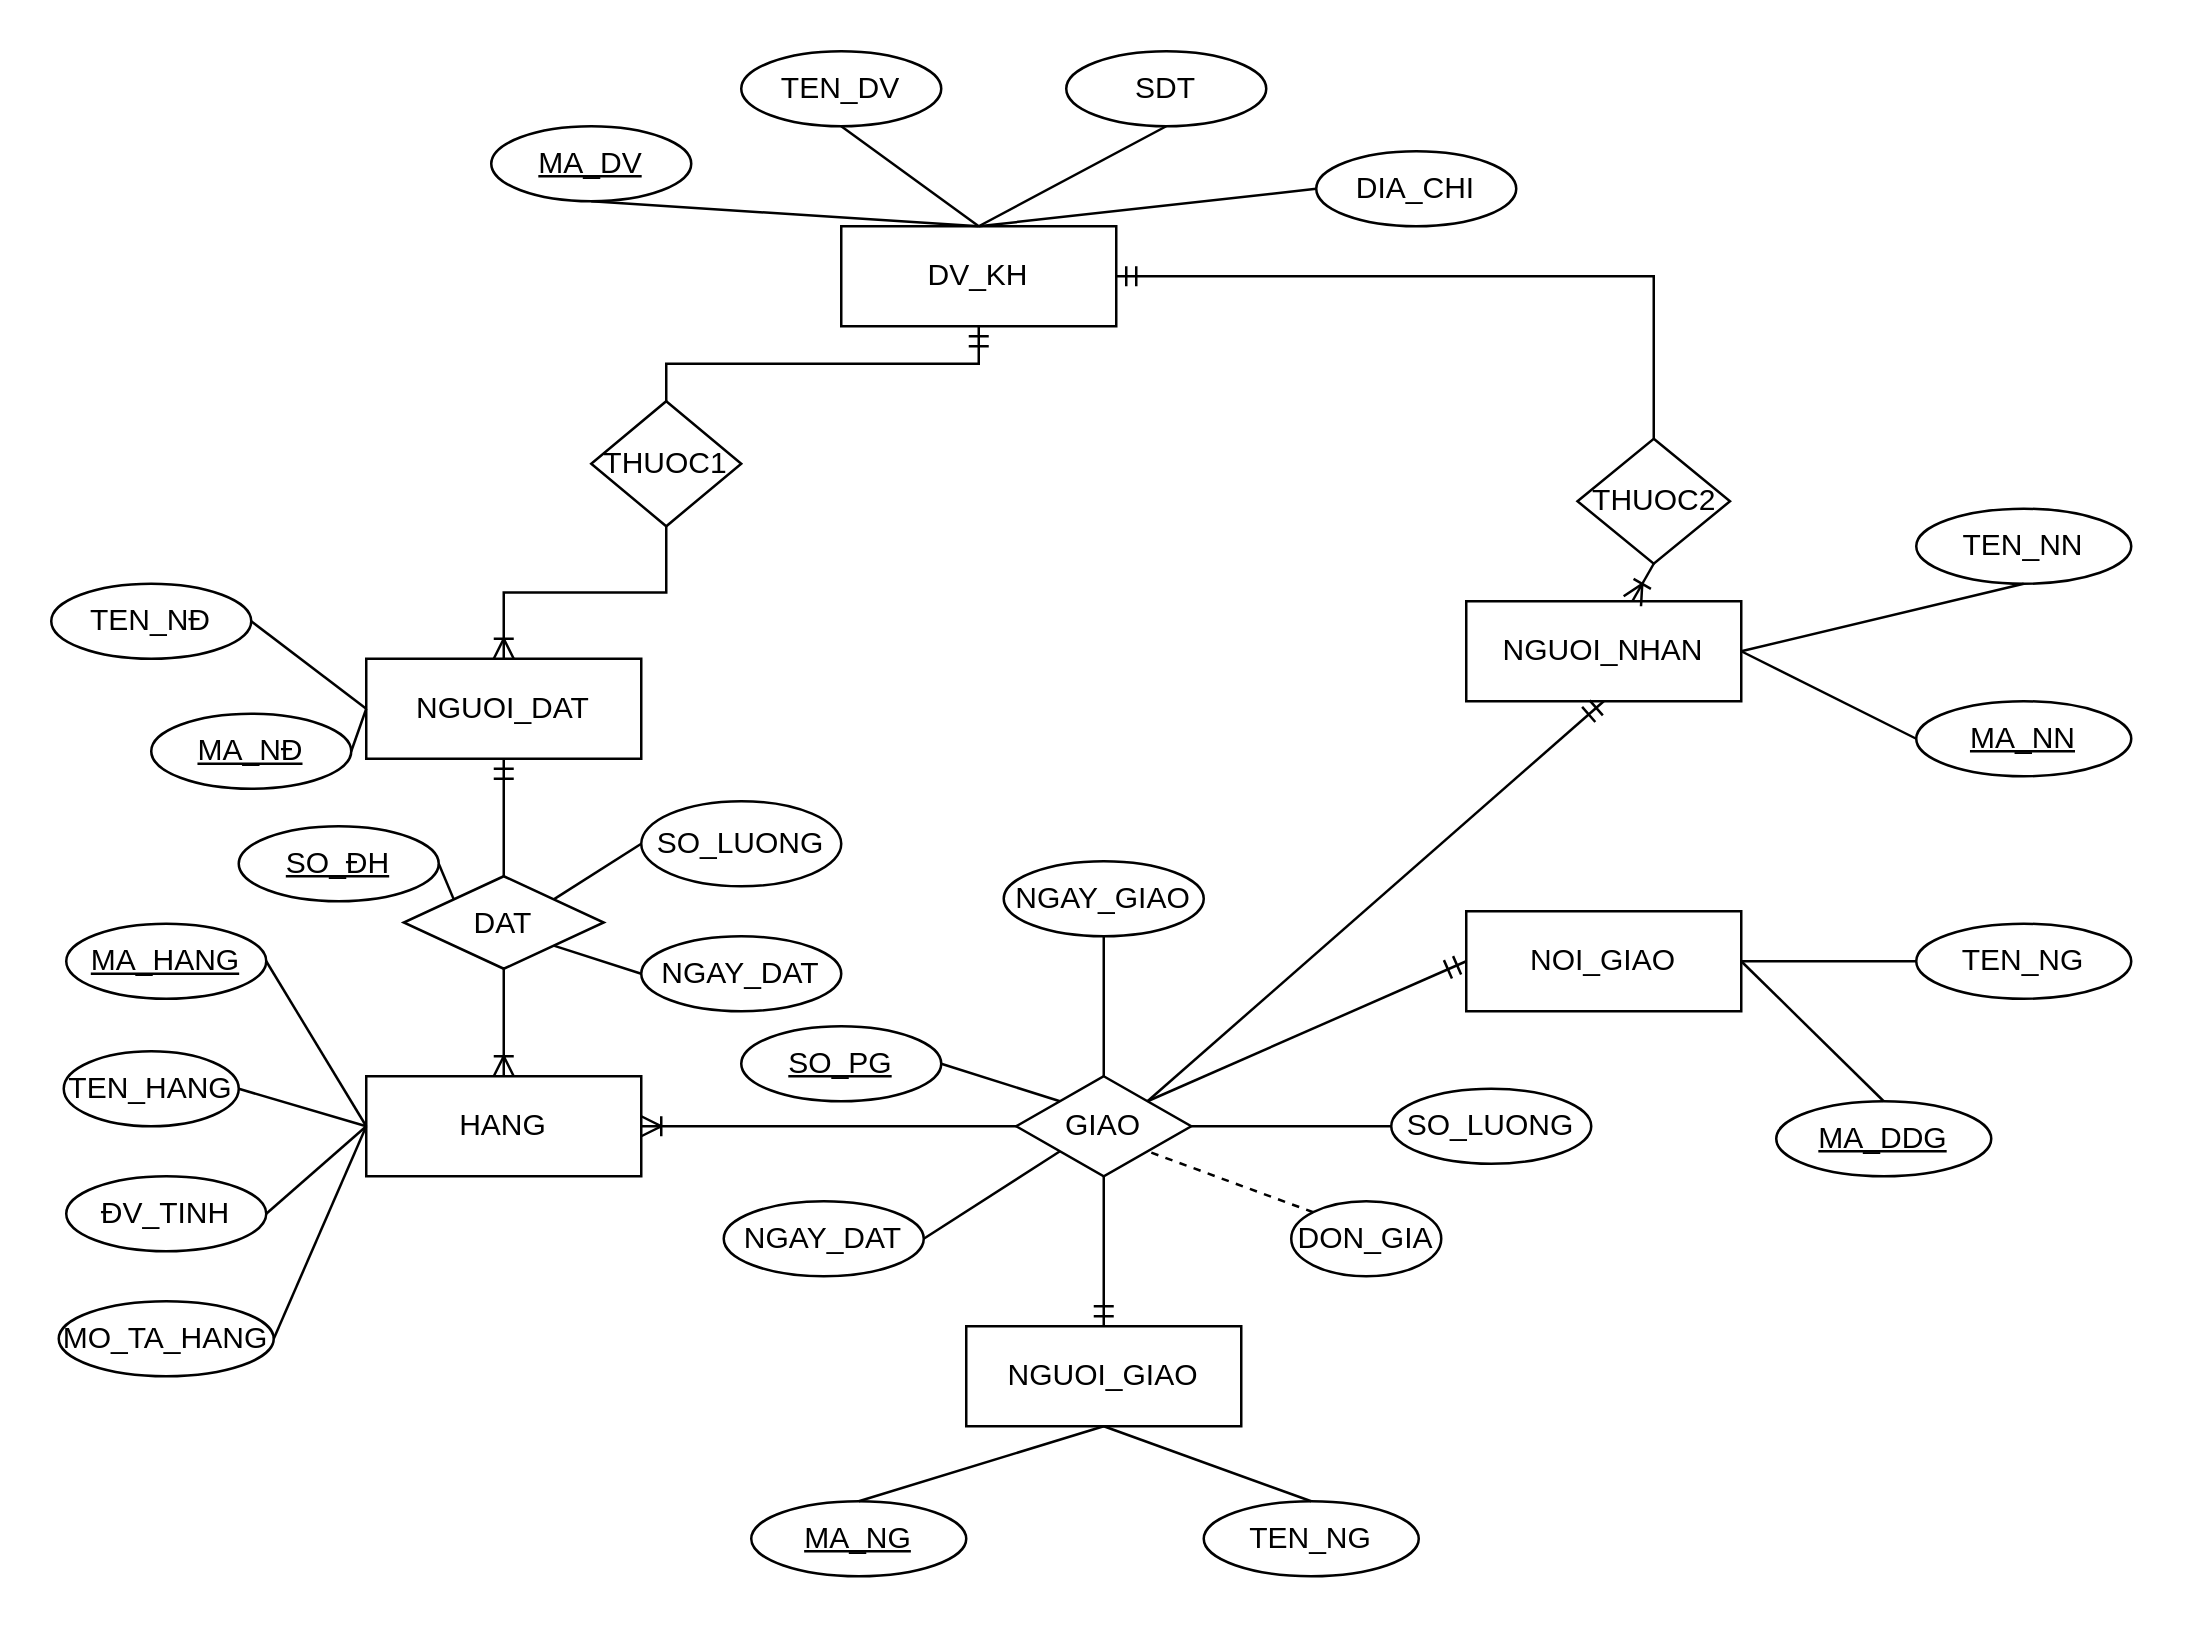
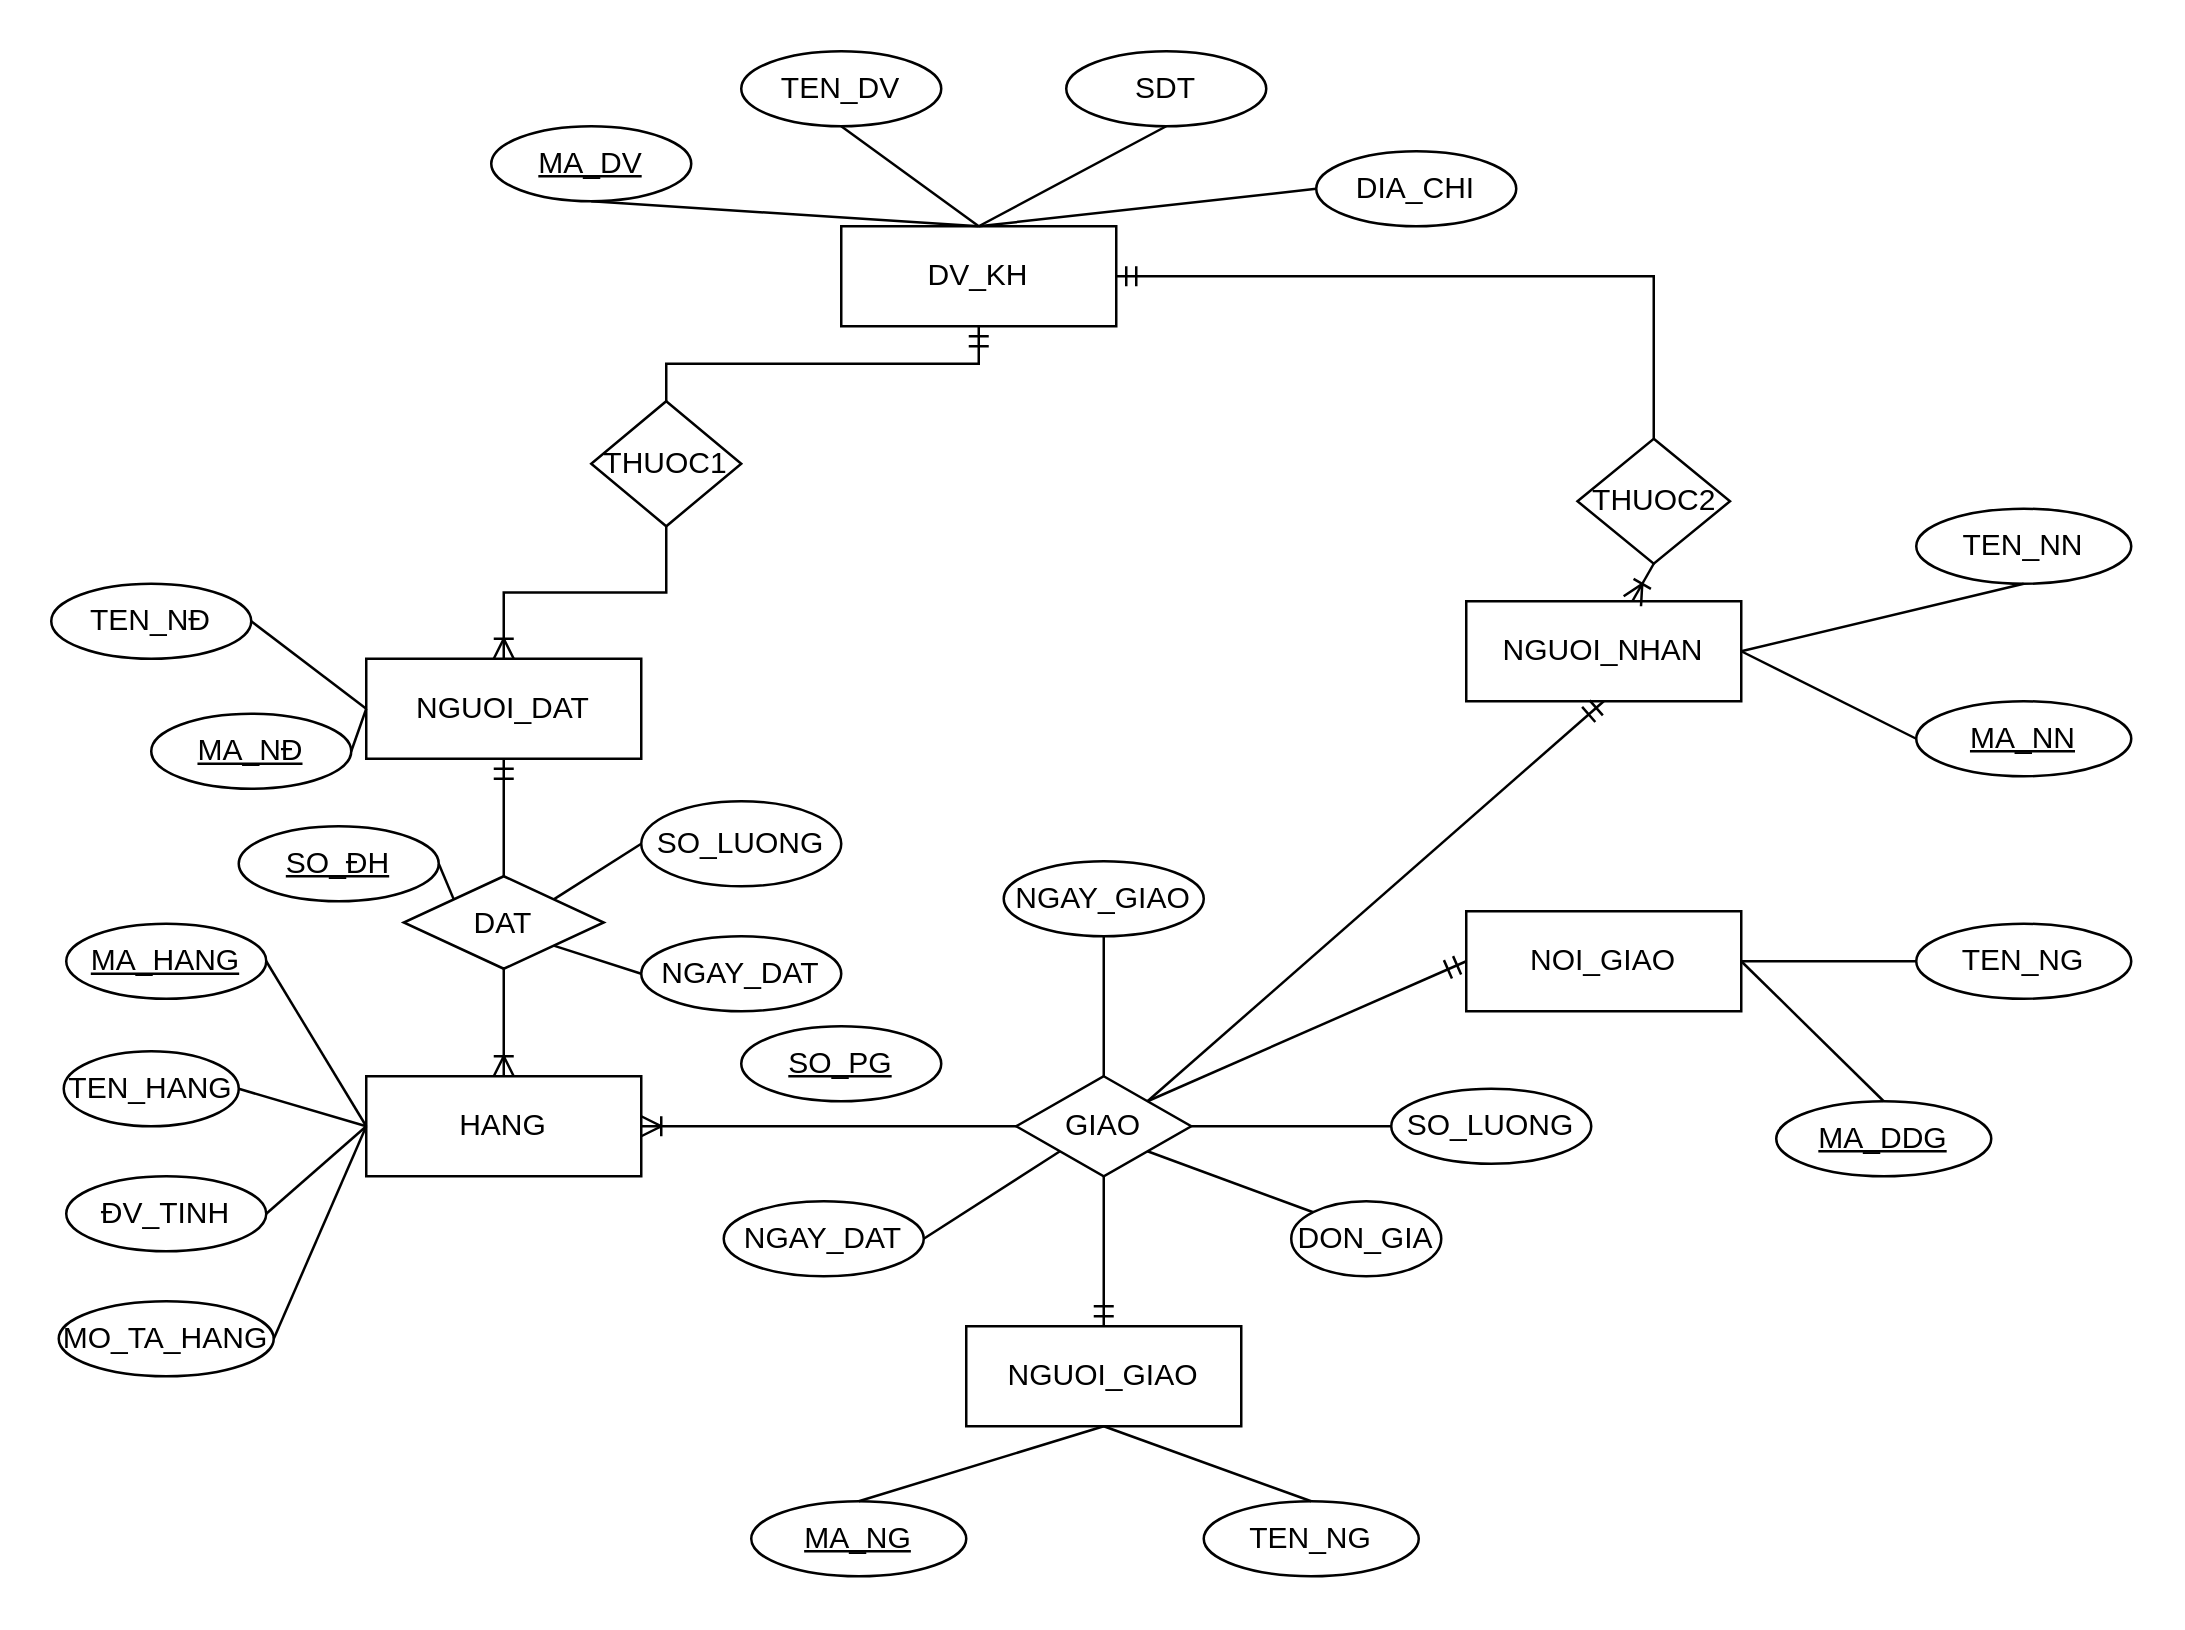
(1001, 1083) -> none
(1228, 1181) -> (1228, 1181)
